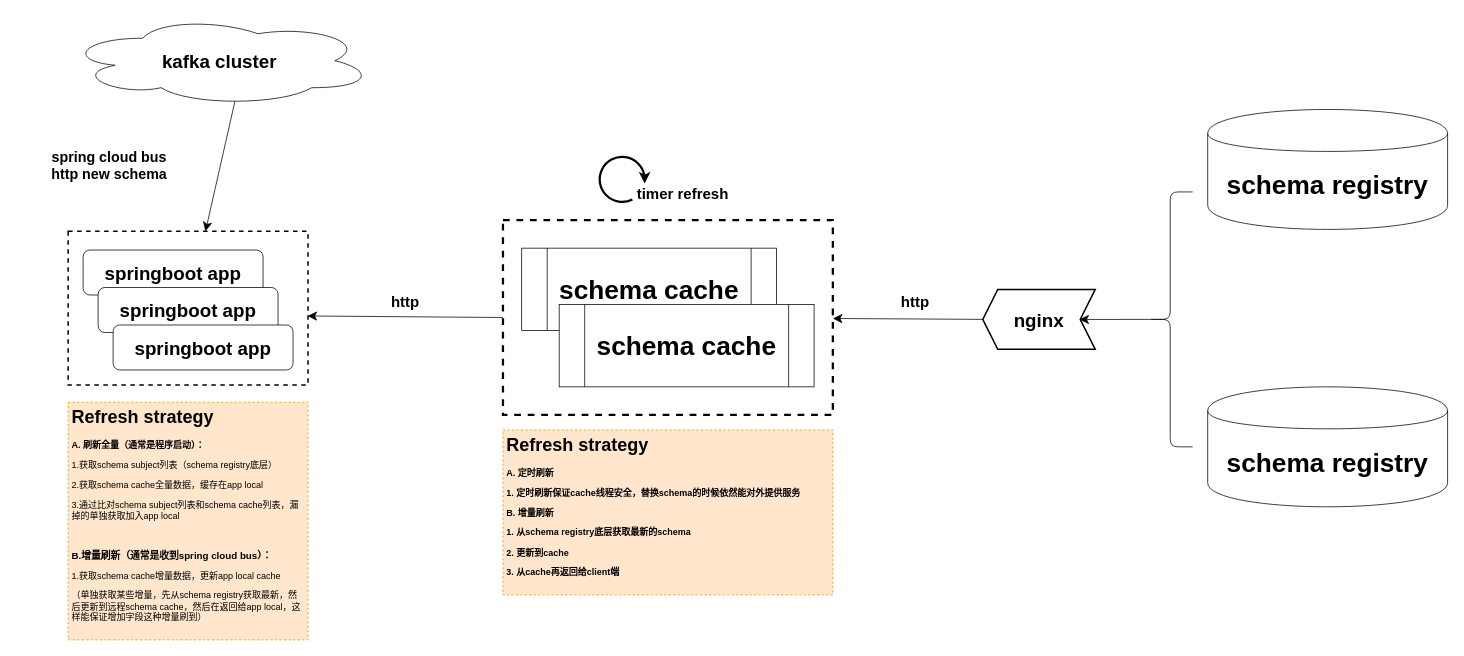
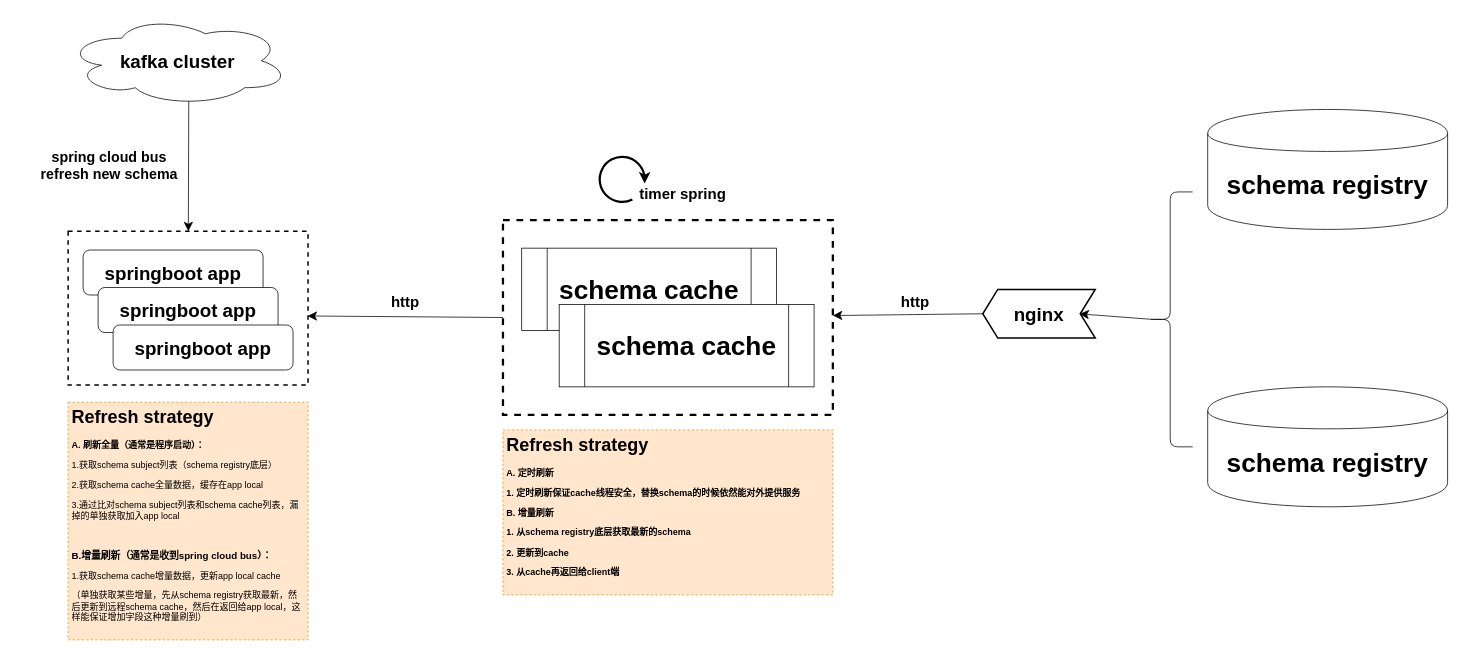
(219, 61) -> (177, 61)
(109, 166) -> (109, 166)
(683, 193) -> (683, 193)
(1039, 320) -> (1039, 314)
